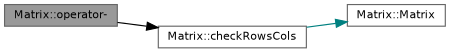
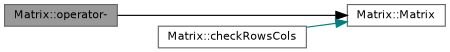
(132, 24) -> (227, 15)
